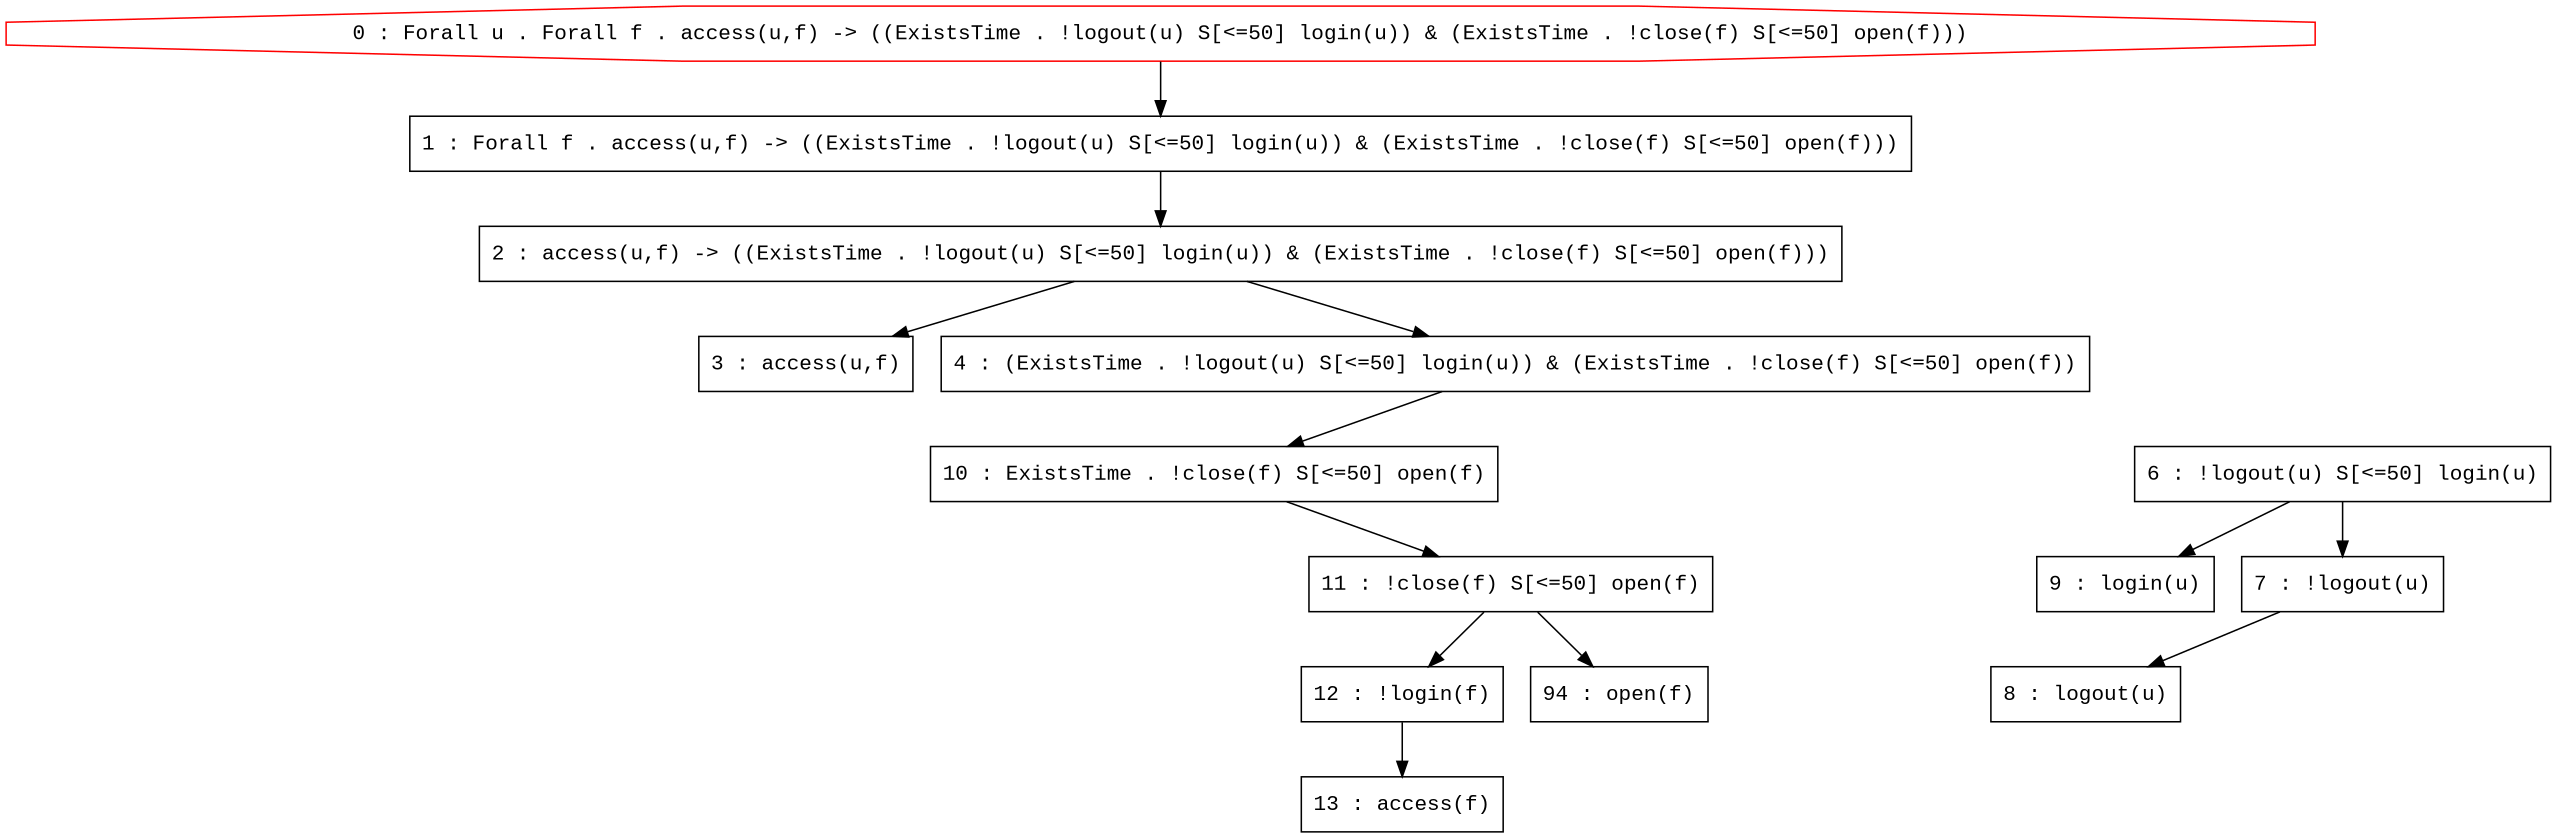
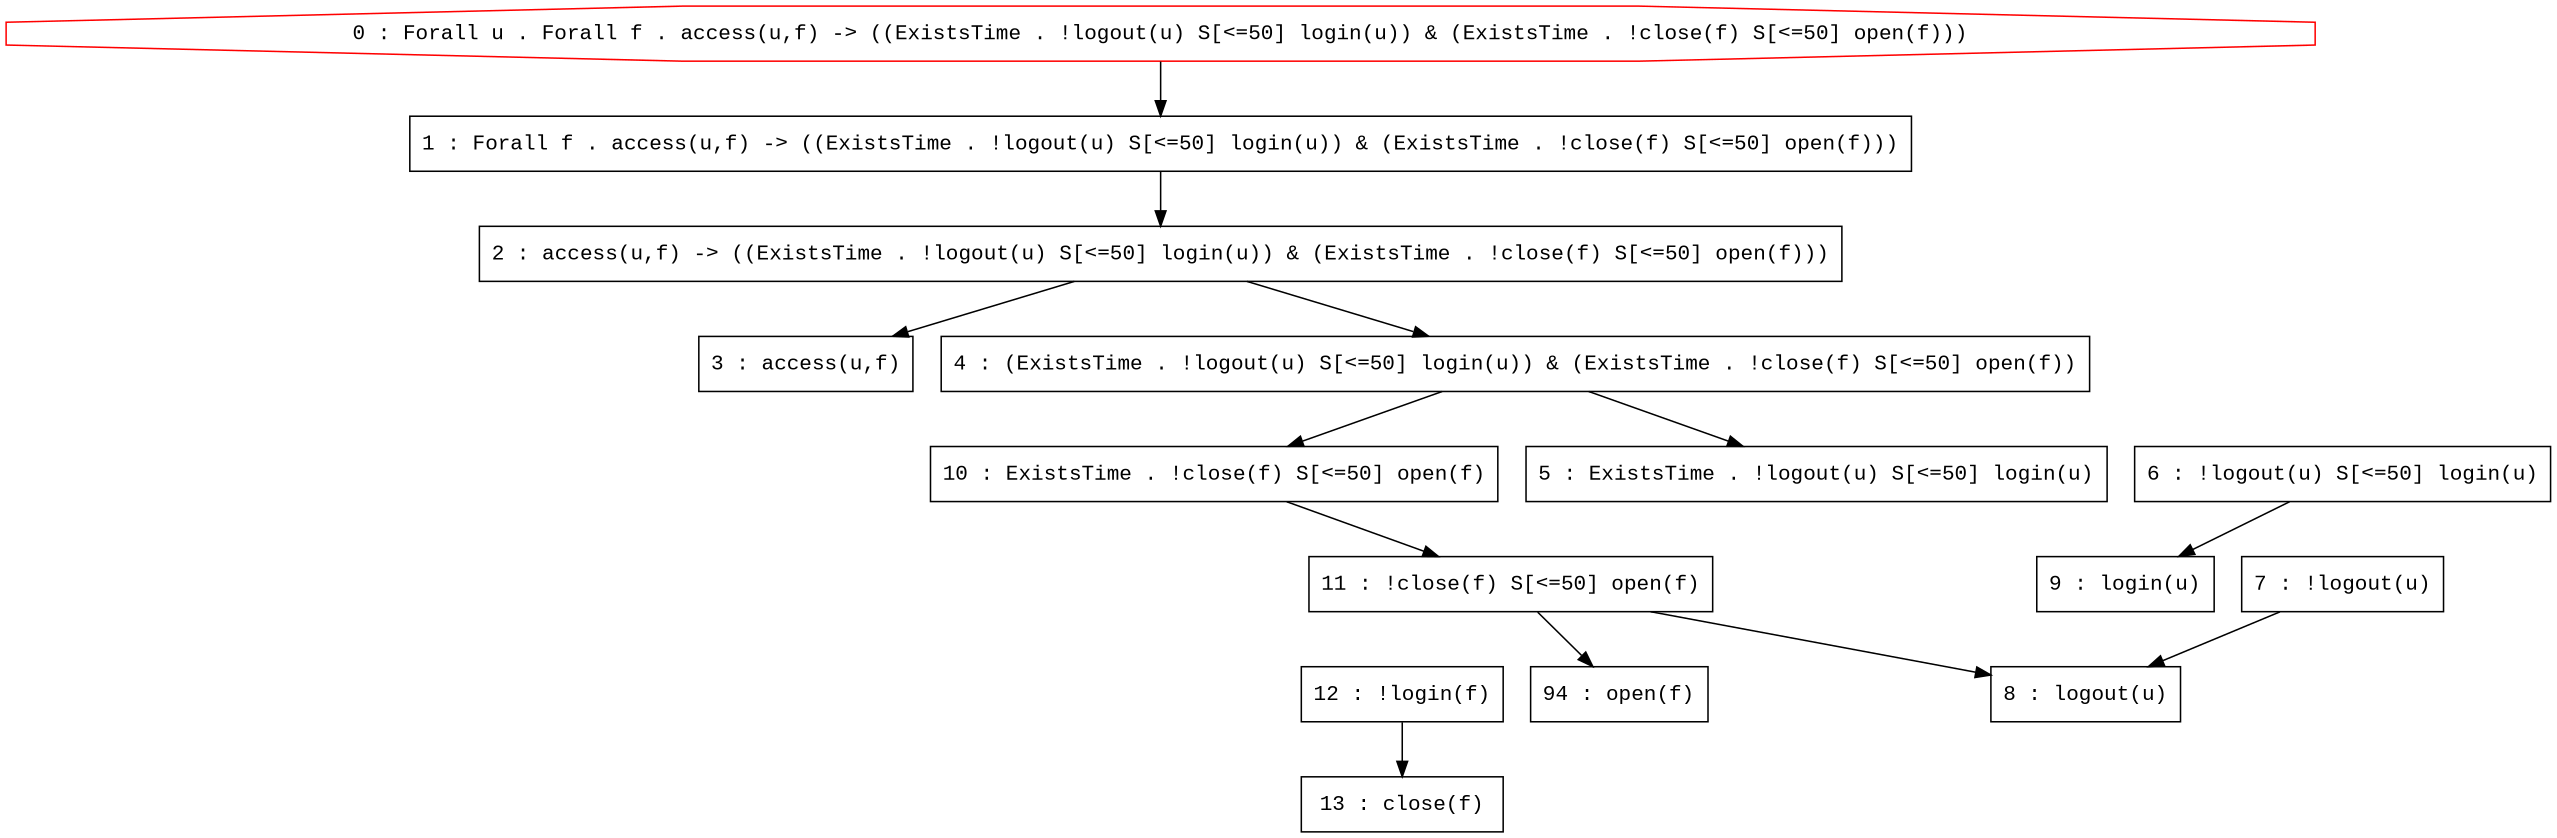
none -> (1816, 474)
(2343, 522) -> none
(1462, 634) -> (1813, 642)
(1402, 804) -> (1402, 804)
